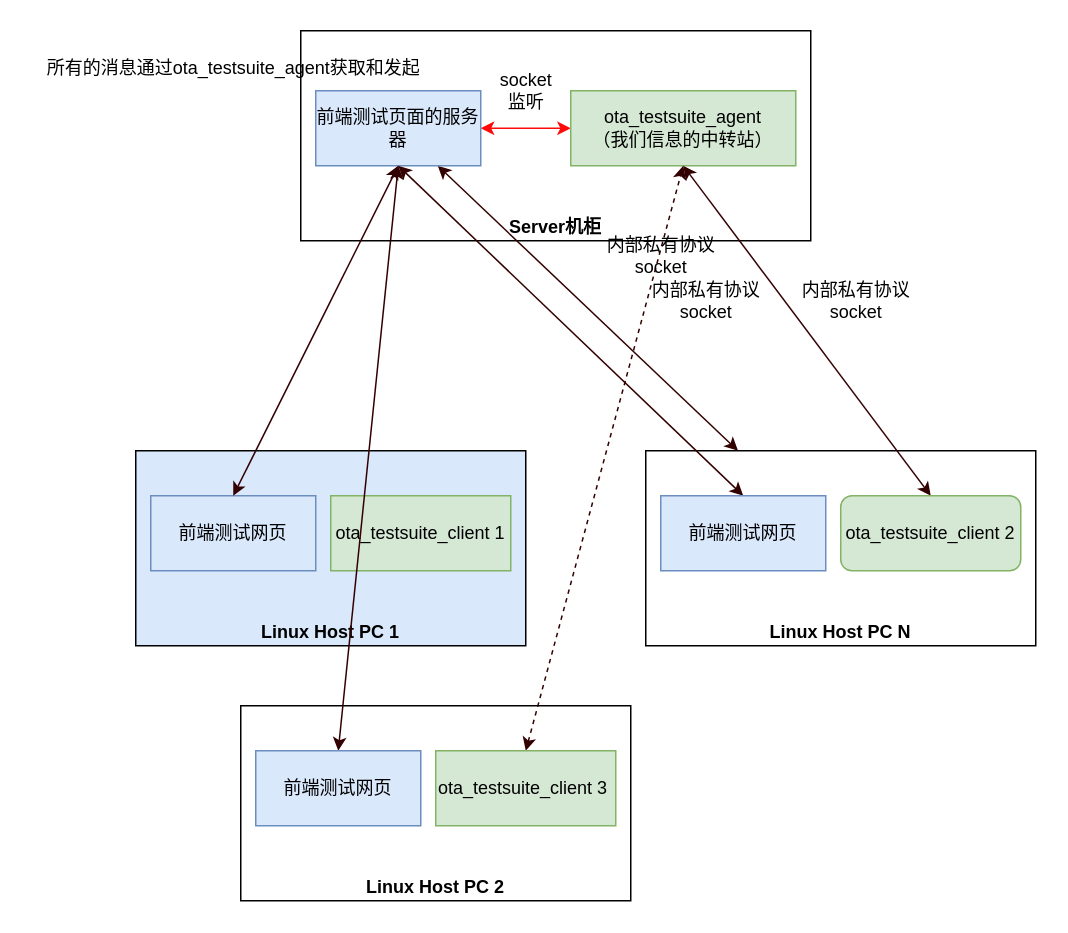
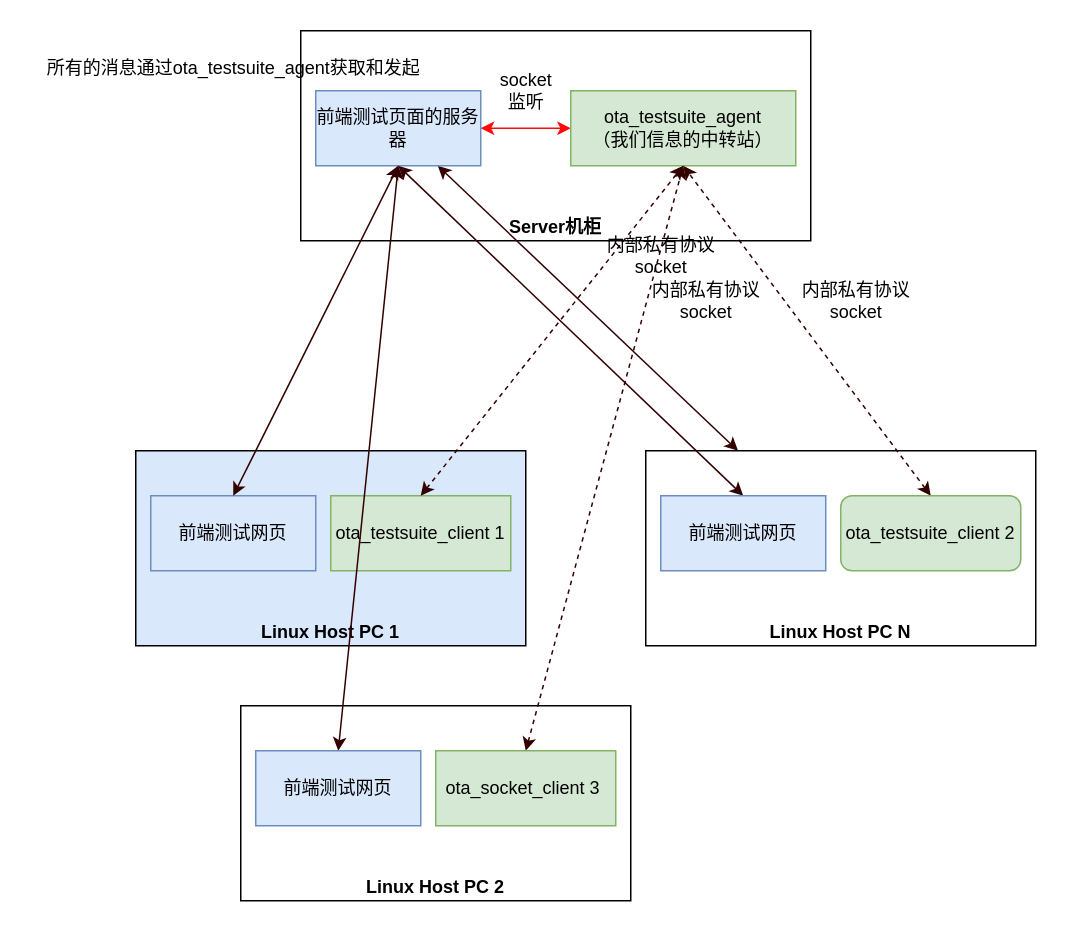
(806, 330) -> (806, 330)
none -> (552, 331)
(526, 788) -> (526, 788)
